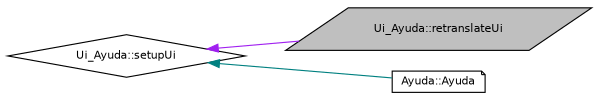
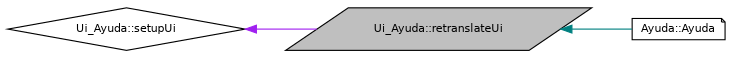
(306, 71) -> (602, 29)
